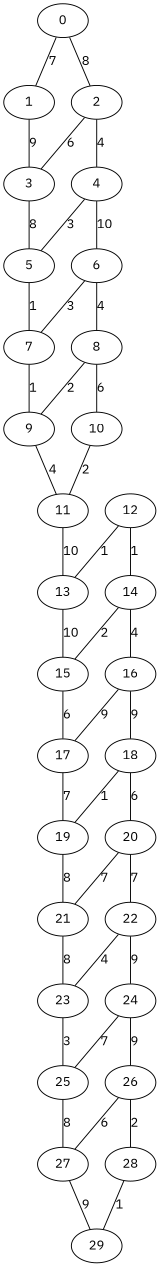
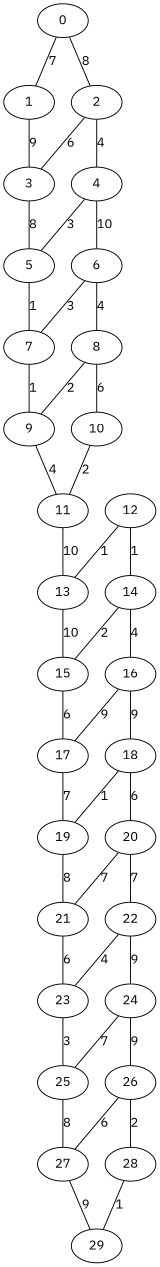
(67, 960) -> (67, 960)
